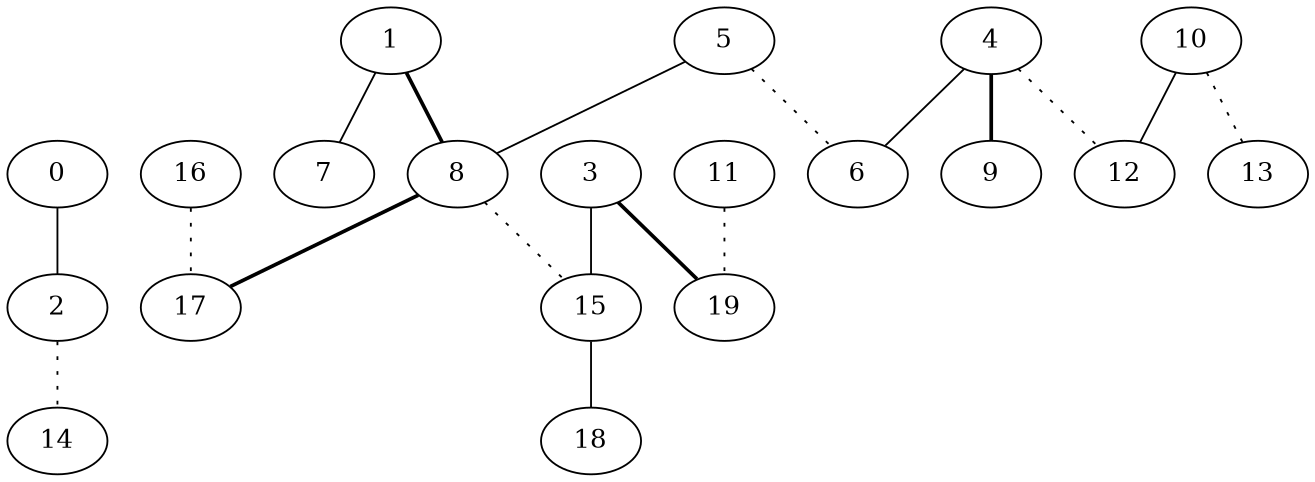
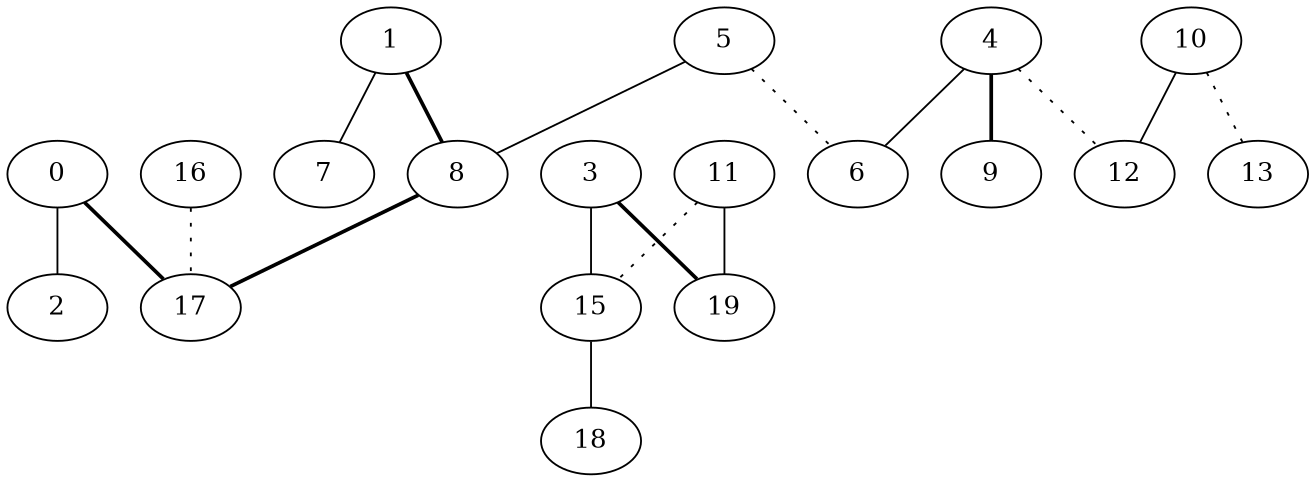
none -> (124, 241)
(524, 241) -> (666, 233)
(724, 241) -> (724, 241)
(57, 441) -> none
